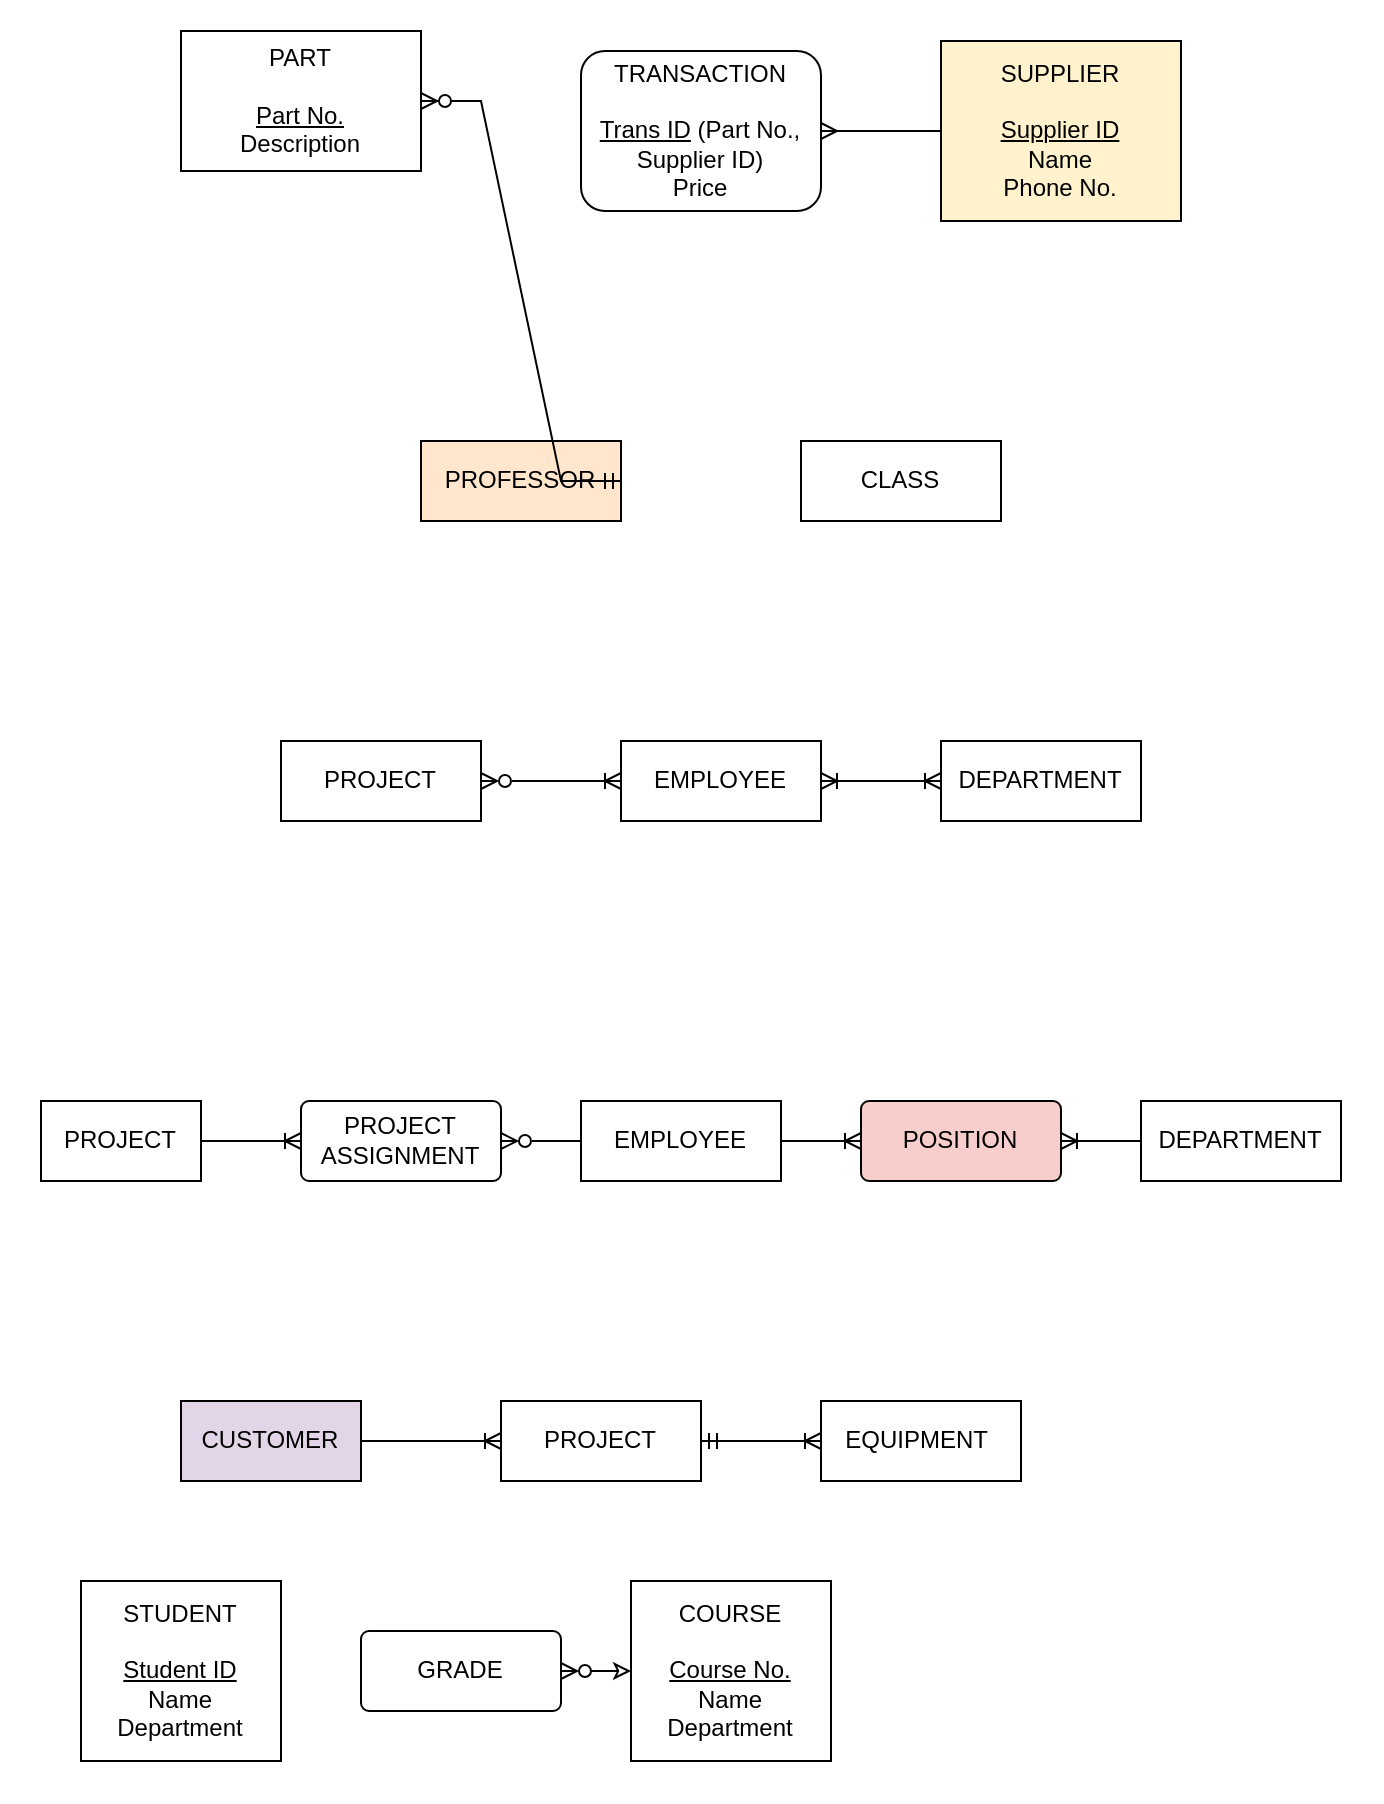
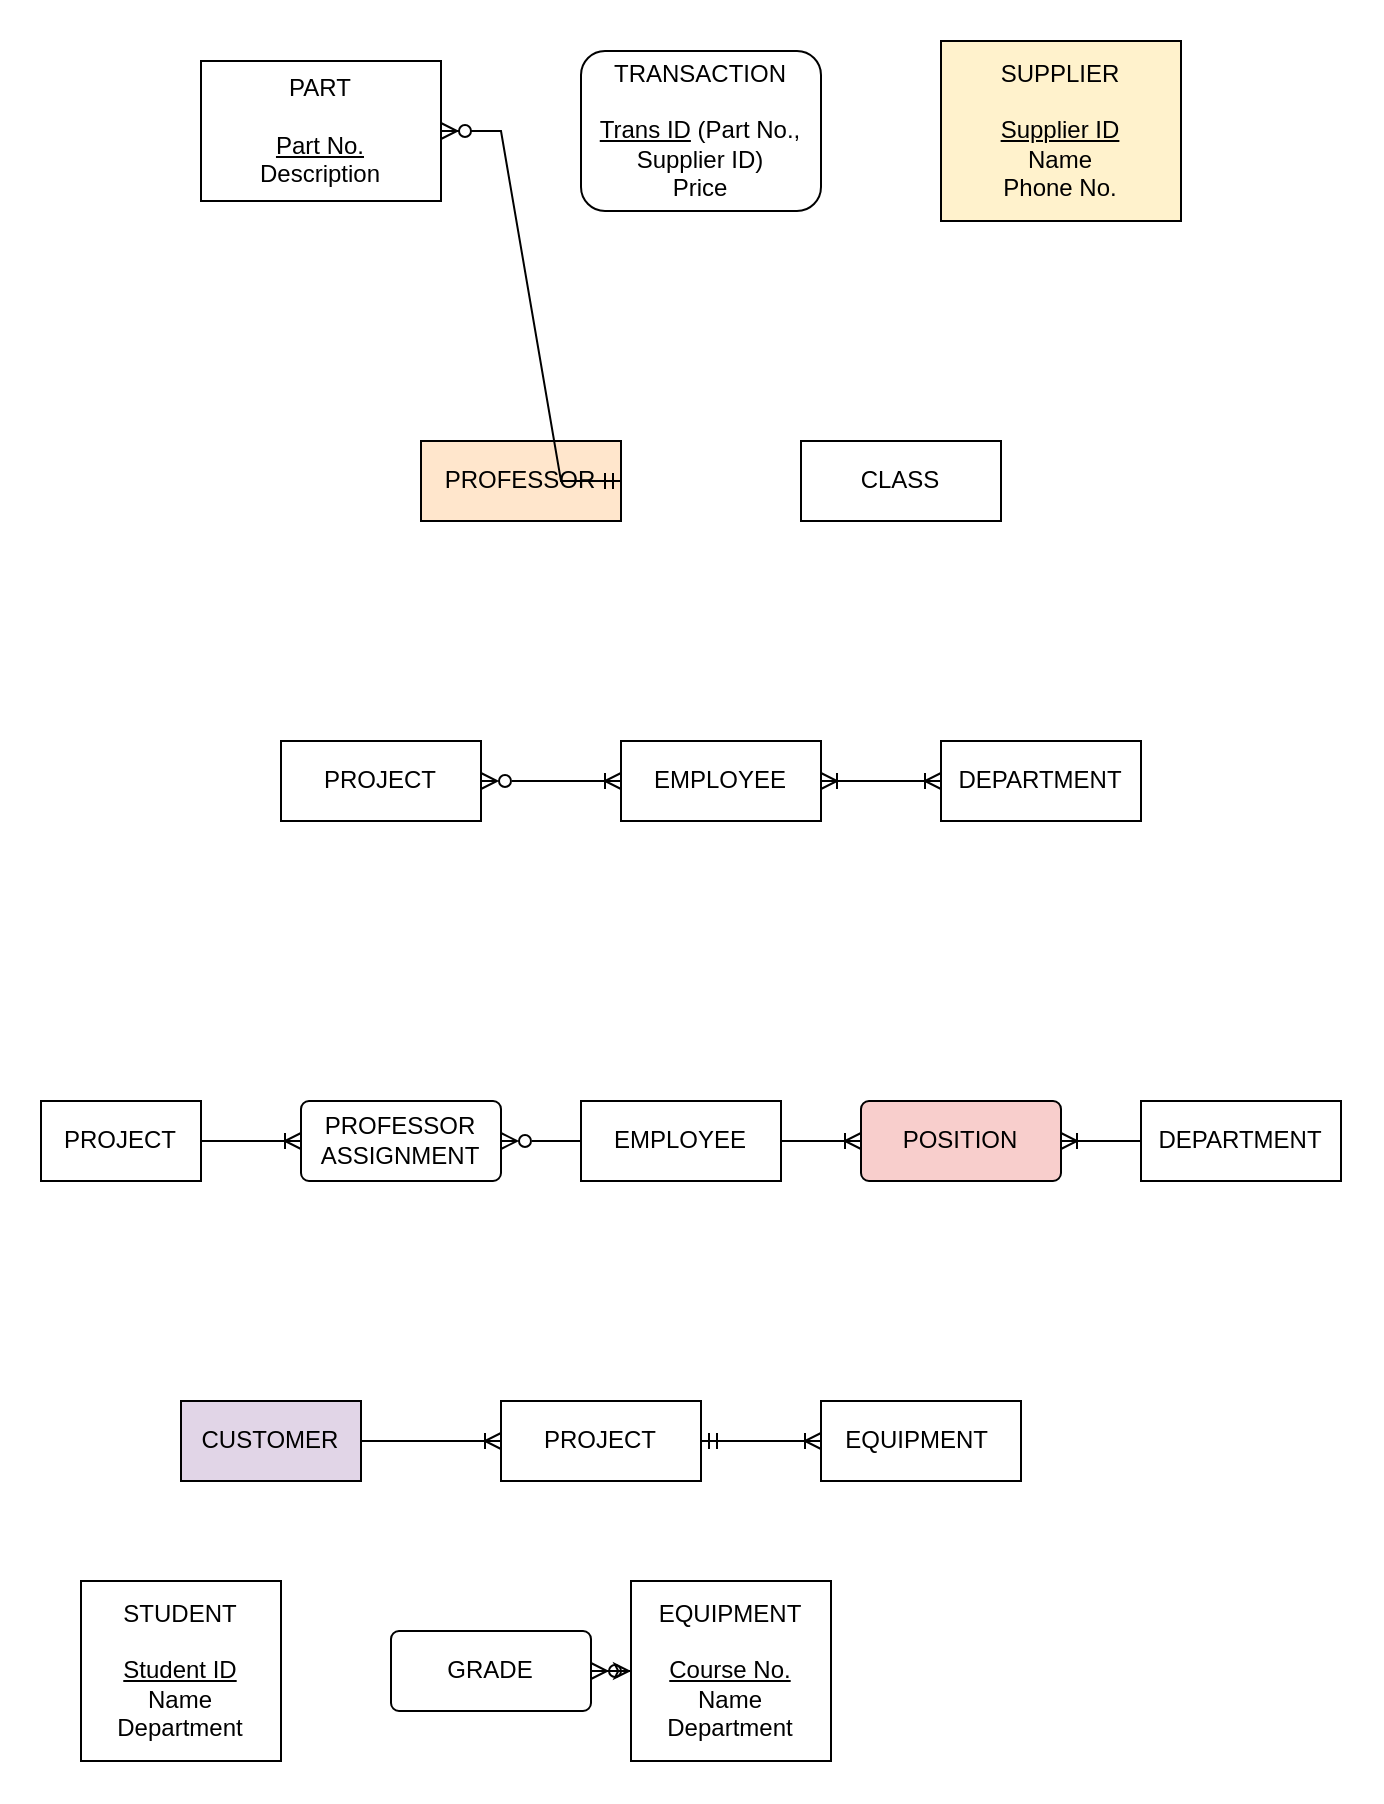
(301, 101) -> (321, 131)
(881, 131) -> none
(401, 1141) -> (401, 1141)
(461, 1671) -> (491, 1671)
(731, 1671) -> (731, 1671)
